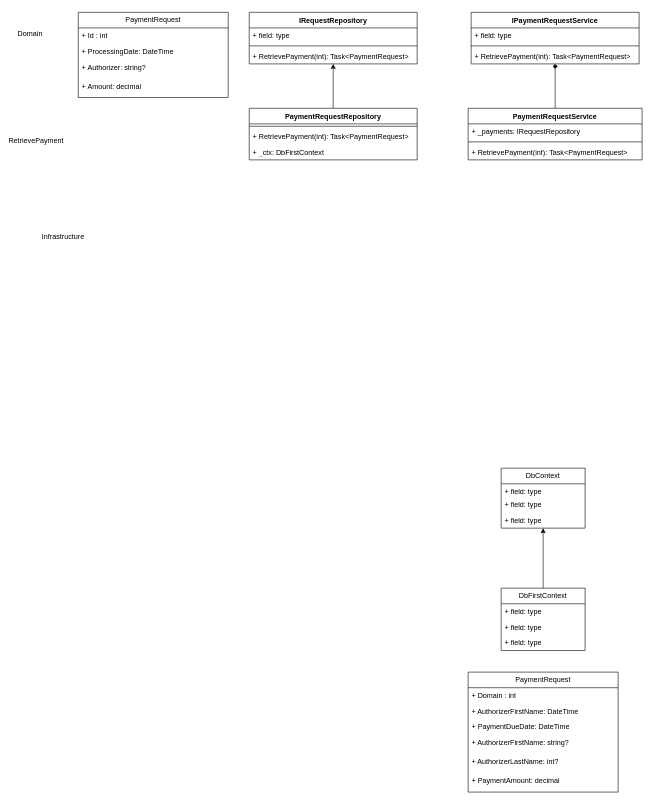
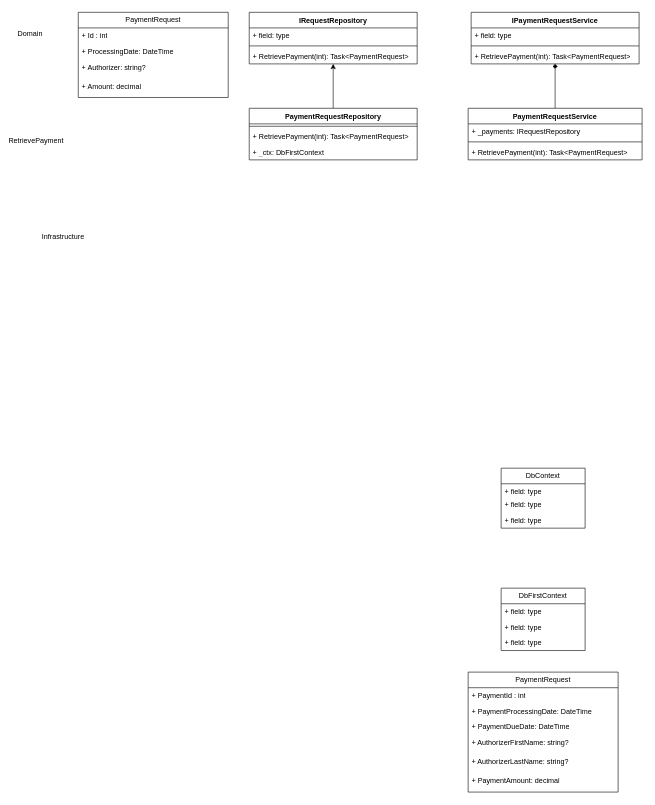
(543, 533) -> none
(495, 696) -> (501, 696)
(529, 712) -> (534, 712)
(520, 762) -> (526, 762)
